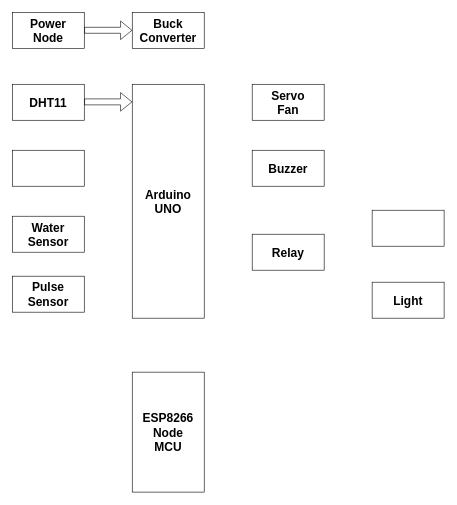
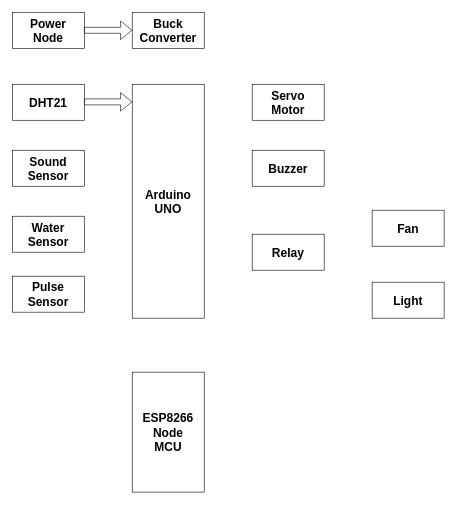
(48, 102) -> (48, 102)
(288, 102) -> (288, 102)
none -> (48, 168)
none -> (408, 228)
